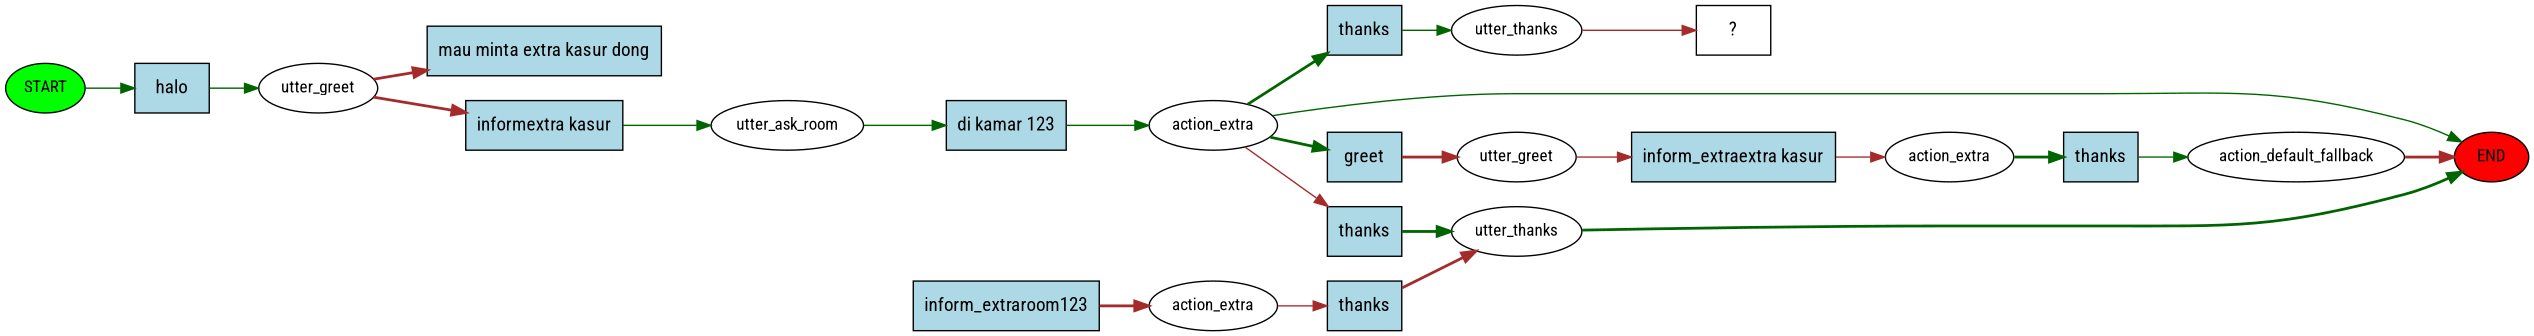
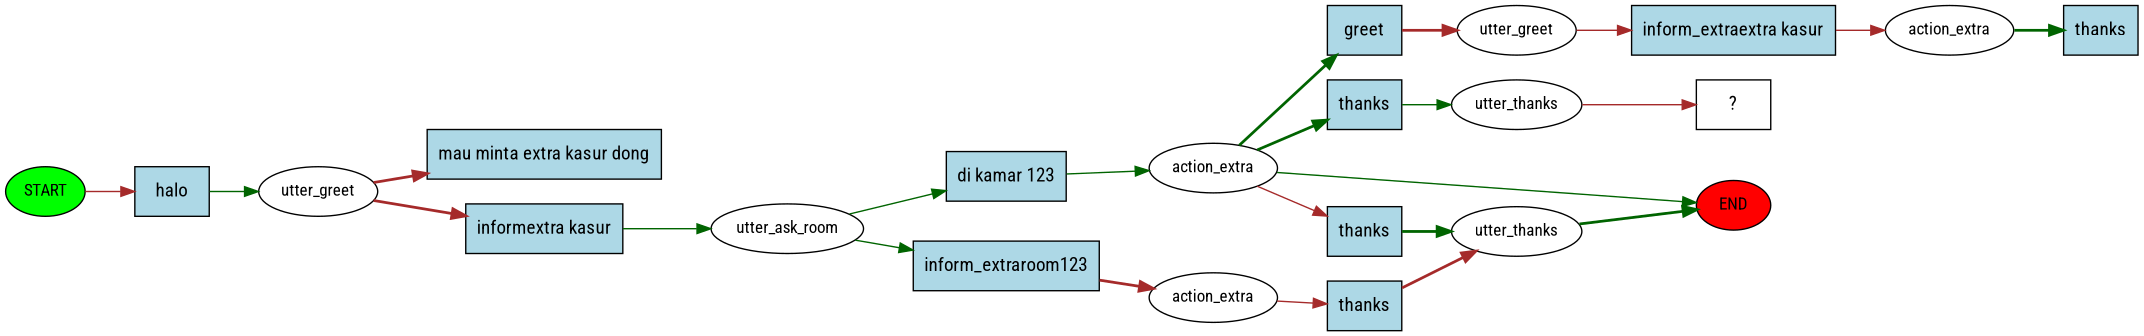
(103, 88) -> (103, 192)
(2296, 157) -> none
none -> (877, 244)
